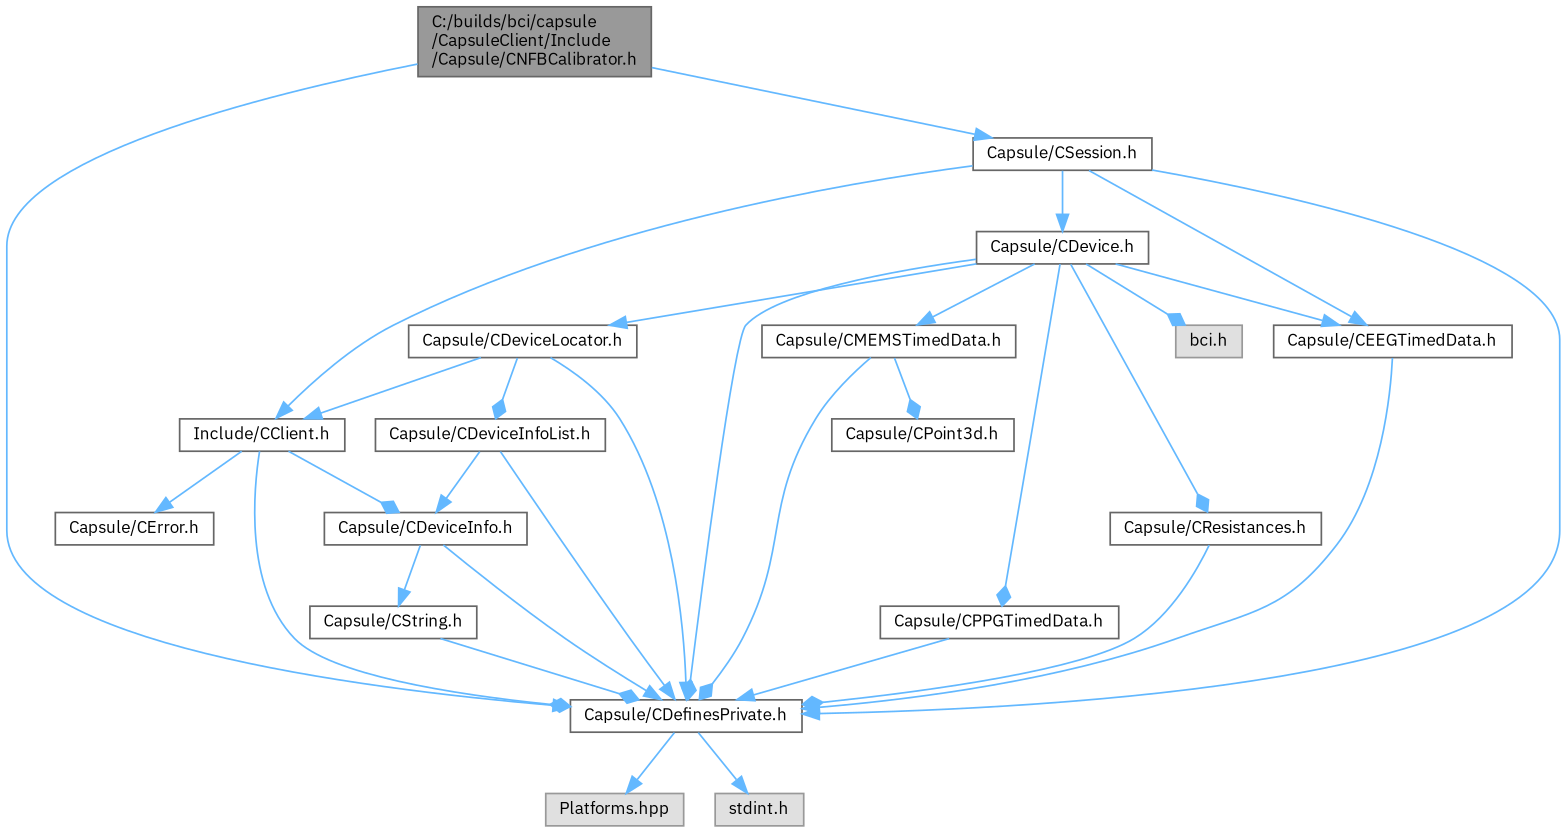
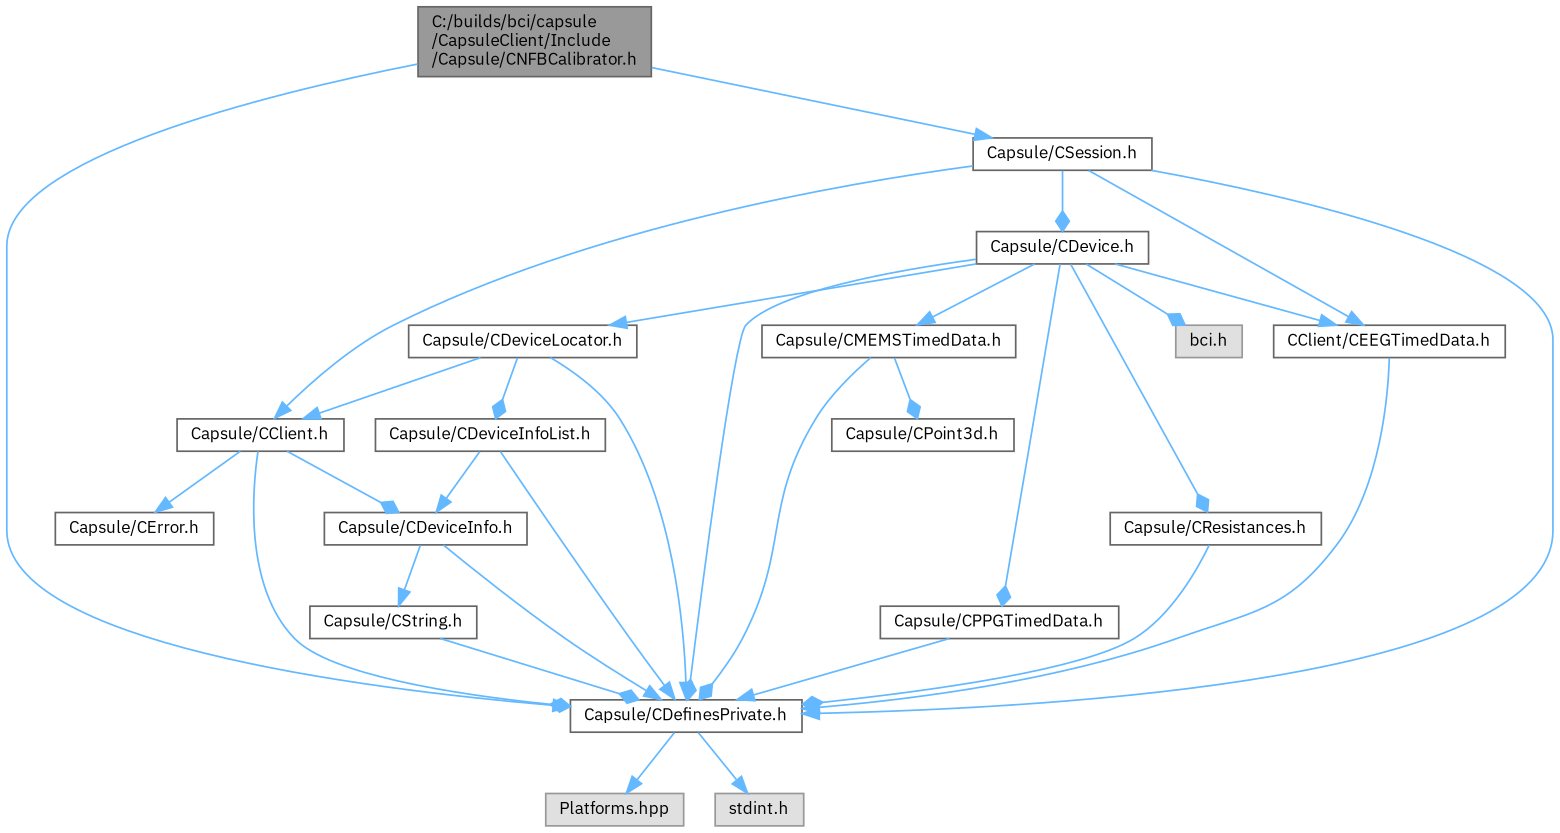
(1063, 193) -> (1063, 191)
(1393, 341) -> (1389, 341)
(262, 435) -> (261, 435)
